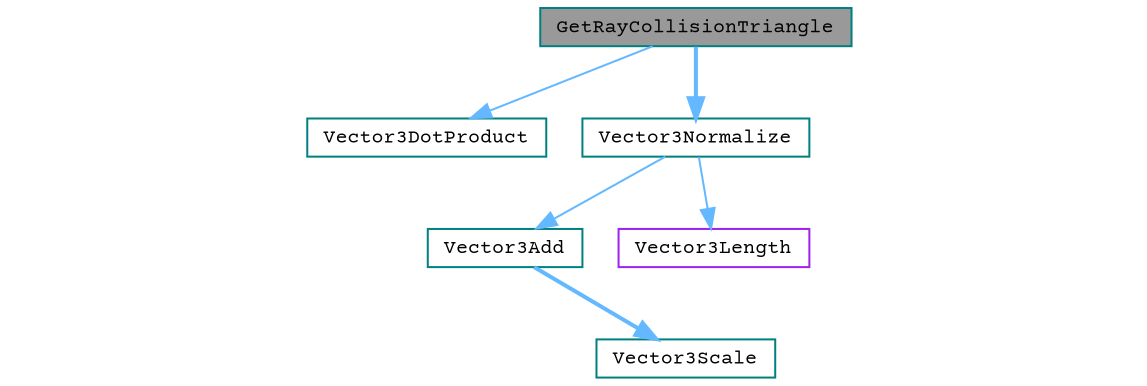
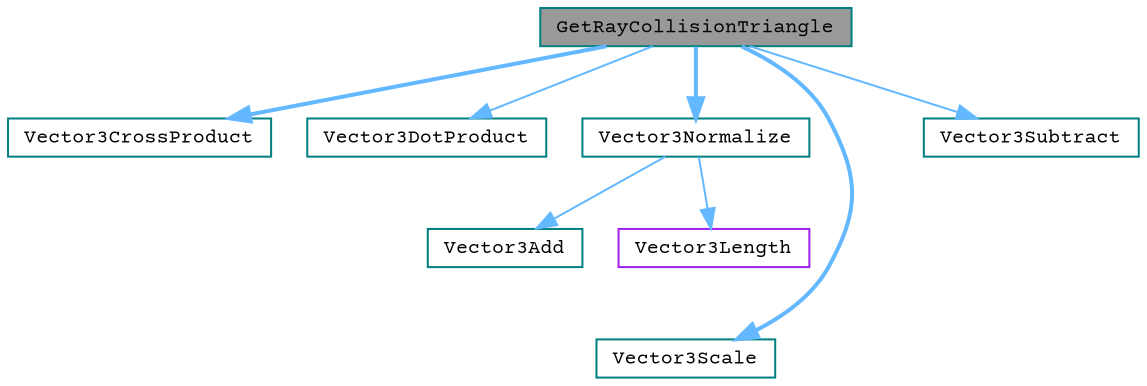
none -> (140, 138)
none -> (1031, 138)
(586, 298) -> (851, 184)
